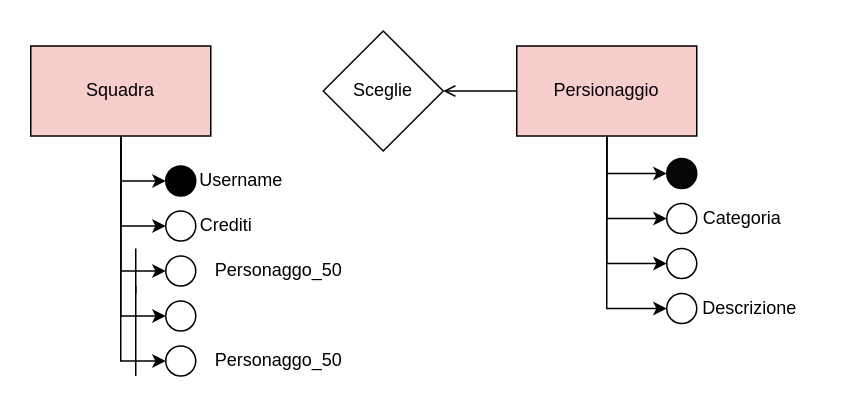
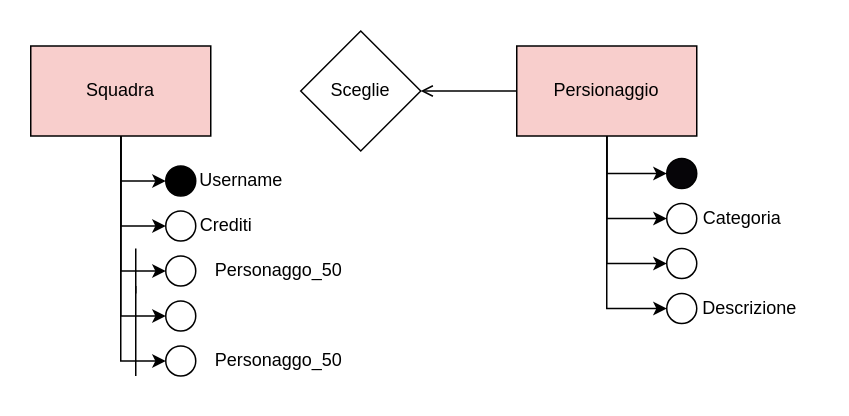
(383, 91) -> (361, 91)
